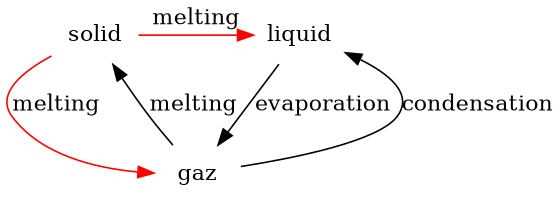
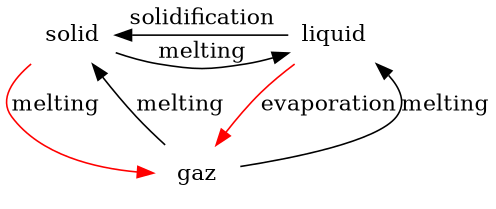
(188, 35) -> (194, 68)
none -> (210, 35)
(253, 98) -> (258, 96)
(478, 105) -> (445, 105)
